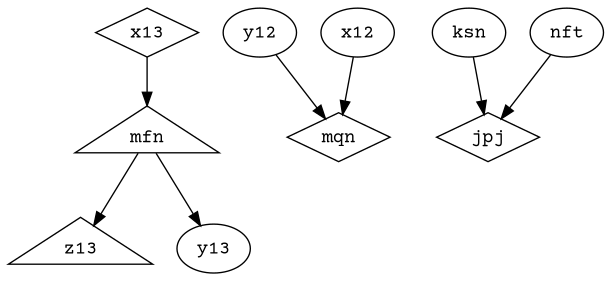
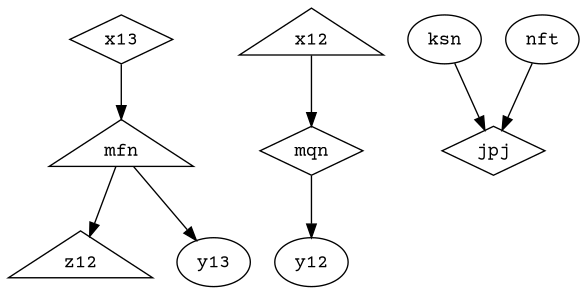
(358, 33) -> (311, 39)
(297, 82) -> (311, 200)
(81, 249) -> (81, 262)
